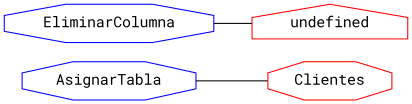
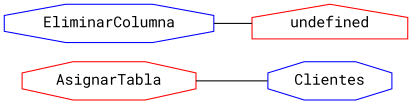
(109, 81) -> (109, 81)
(330, 81) -> (330, 81)
